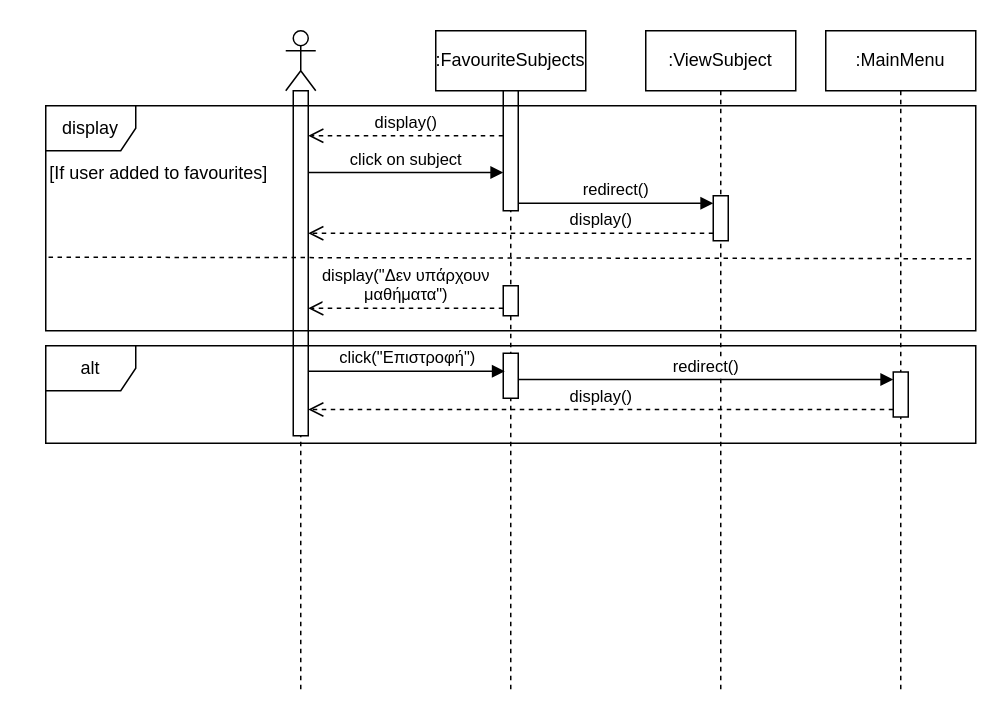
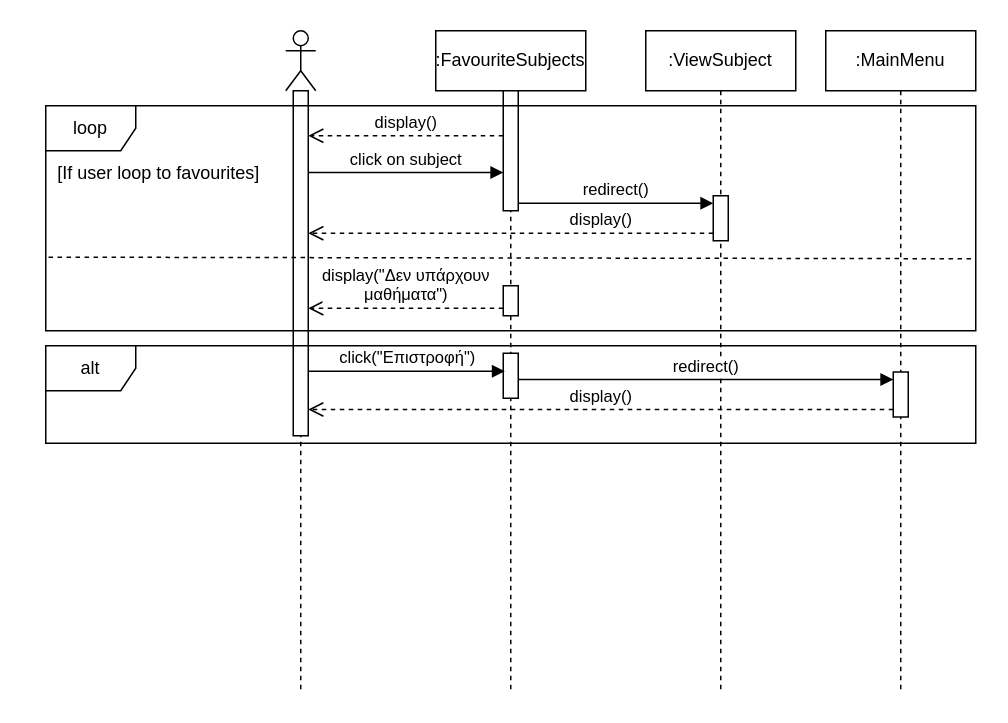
(91, 128) -> (91, 128)
(159, 173) -> (159, 173)
